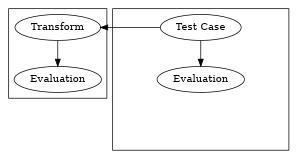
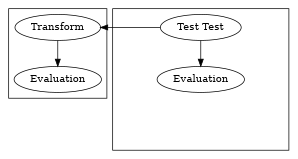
(201, 27) -> (201, 27)
